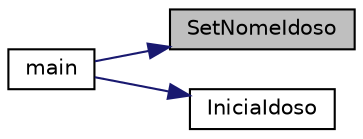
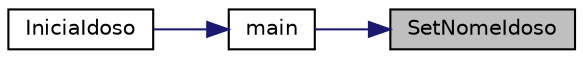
(132, 84) -> (180, 29)
